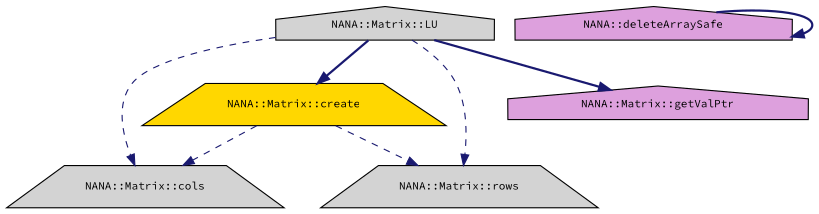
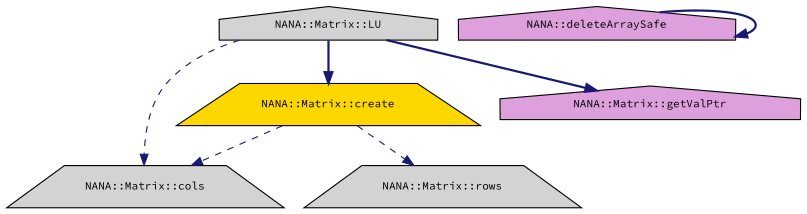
(458, 88) -> none
